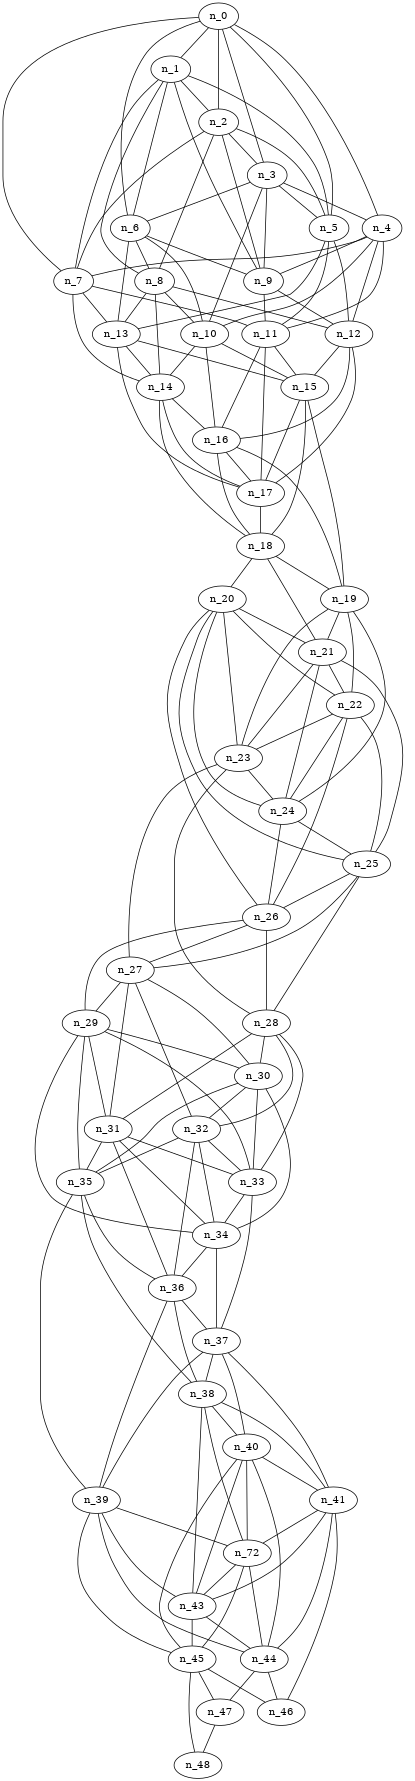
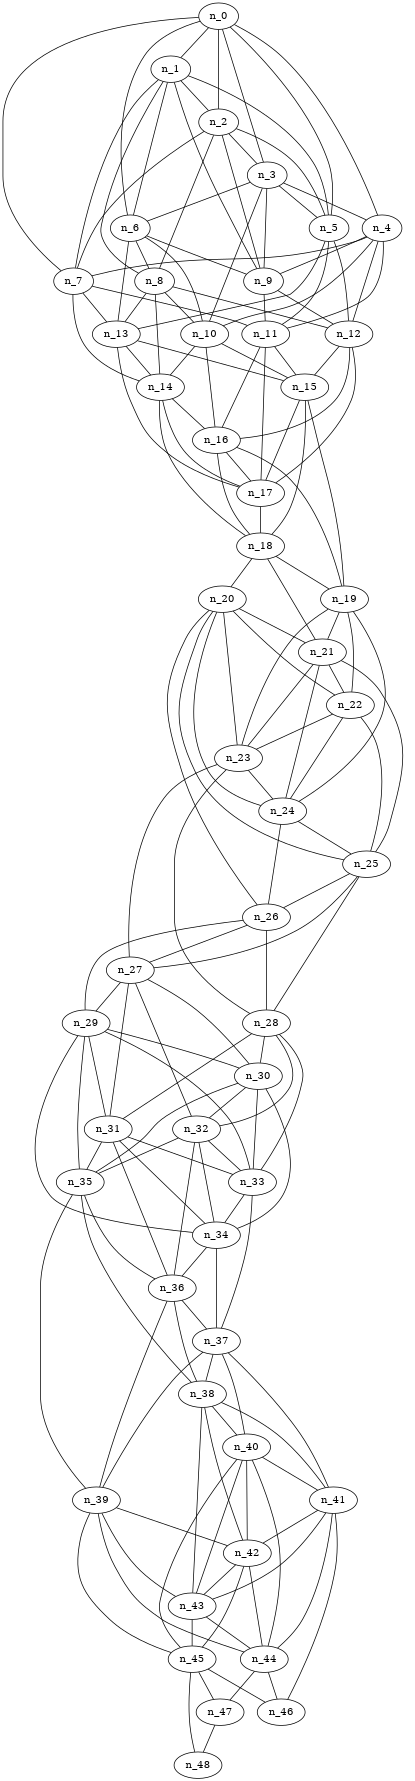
(317, 814) -> none
(247, 1553) -> (247, 1553)
